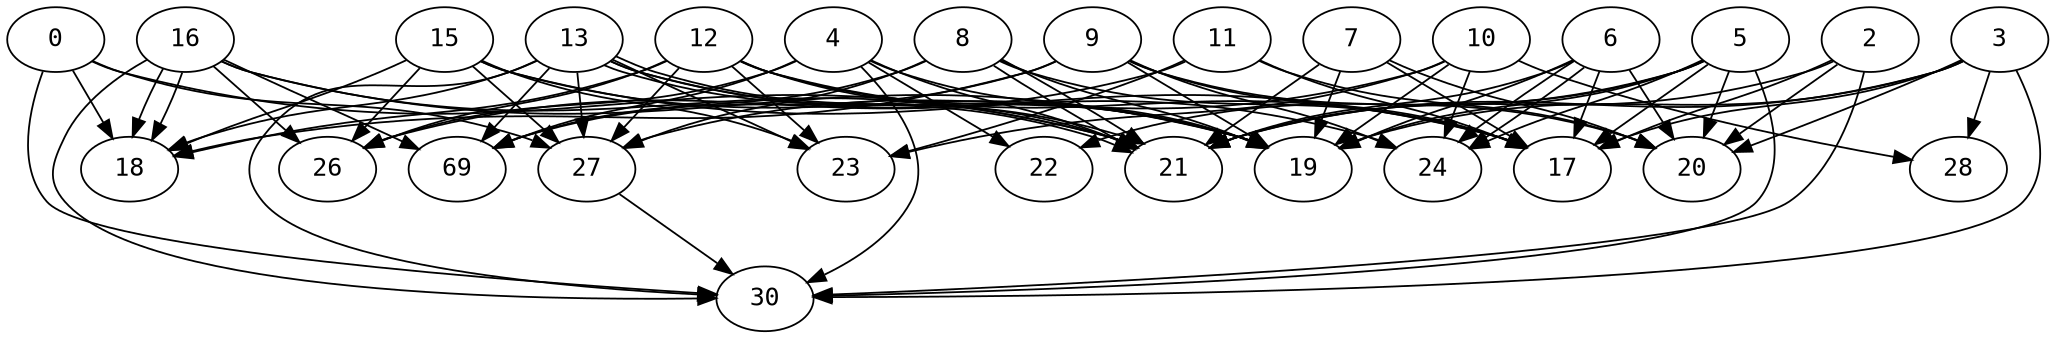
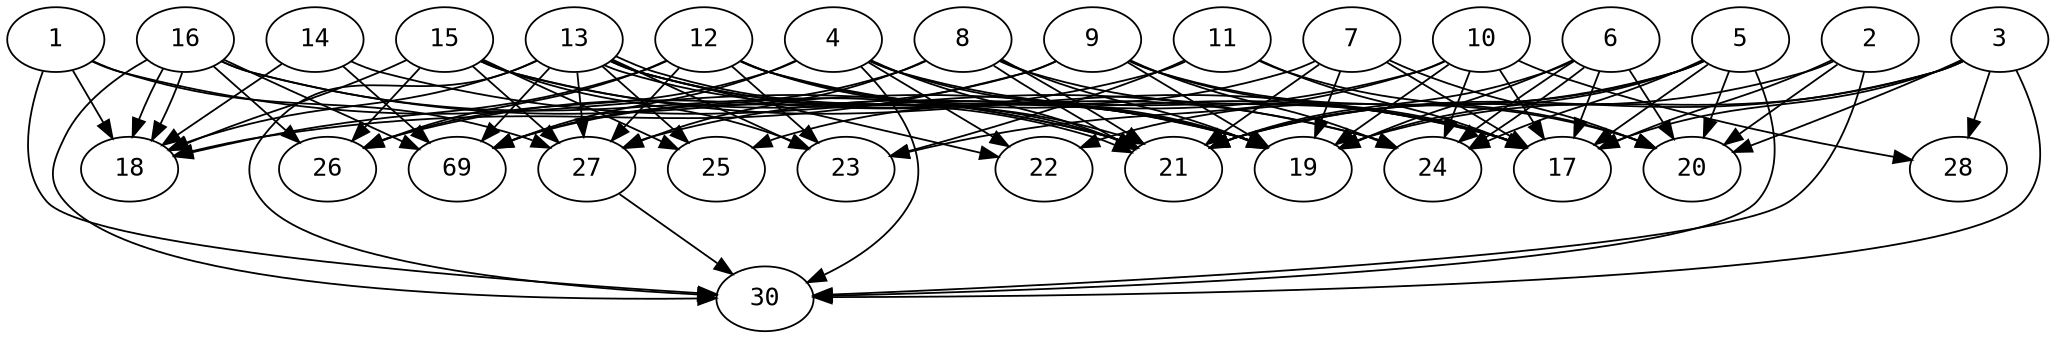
(56, 40) -> (56, 40)
none -> (315, 40)
none -> (1517, 97)
none -> (1189, 105)
none -> (878, 129)
none -> (716, 169)
